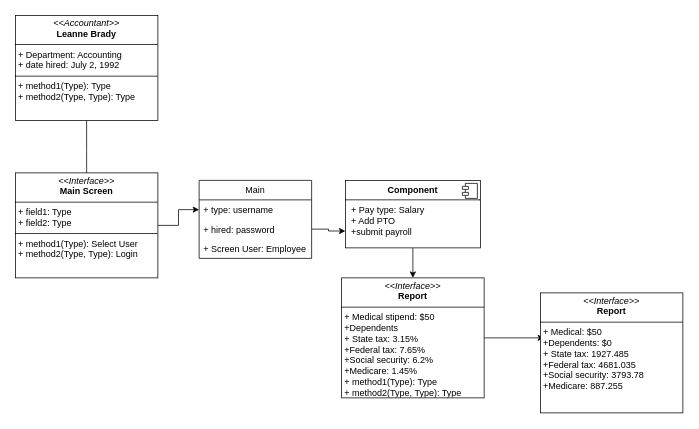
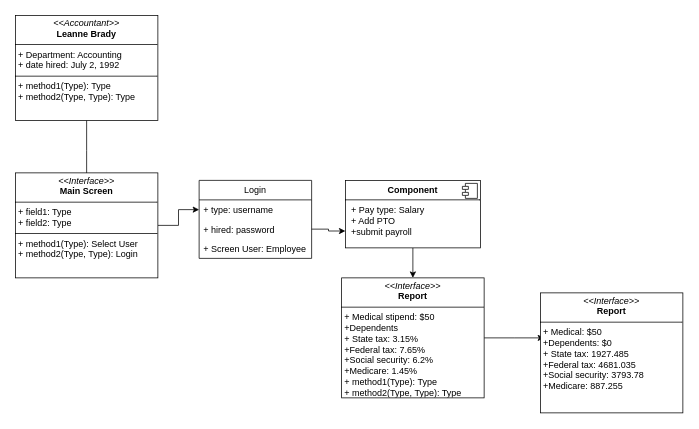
(255, 190) -> (255, 190)
